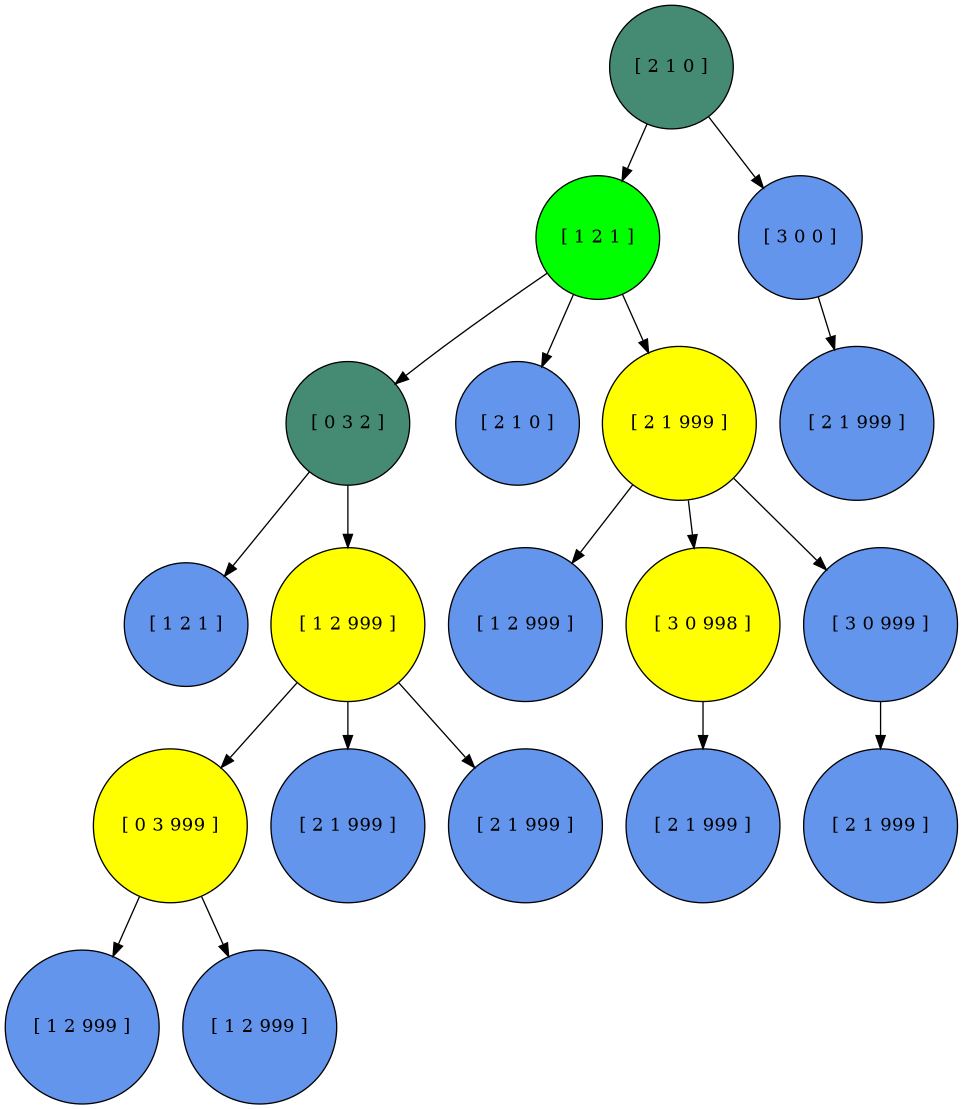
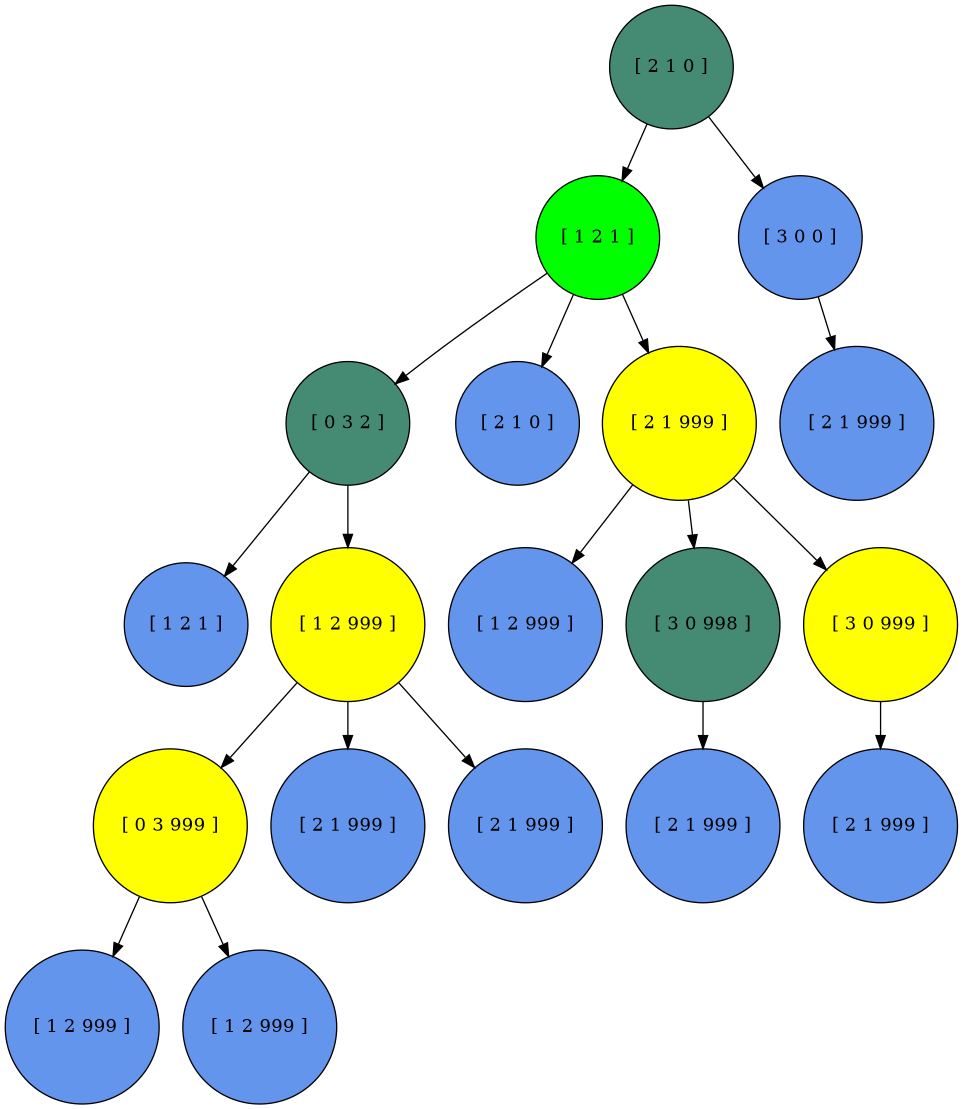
(703, 625) -> (703, 625)
(881, 625) -> (881, 625)
